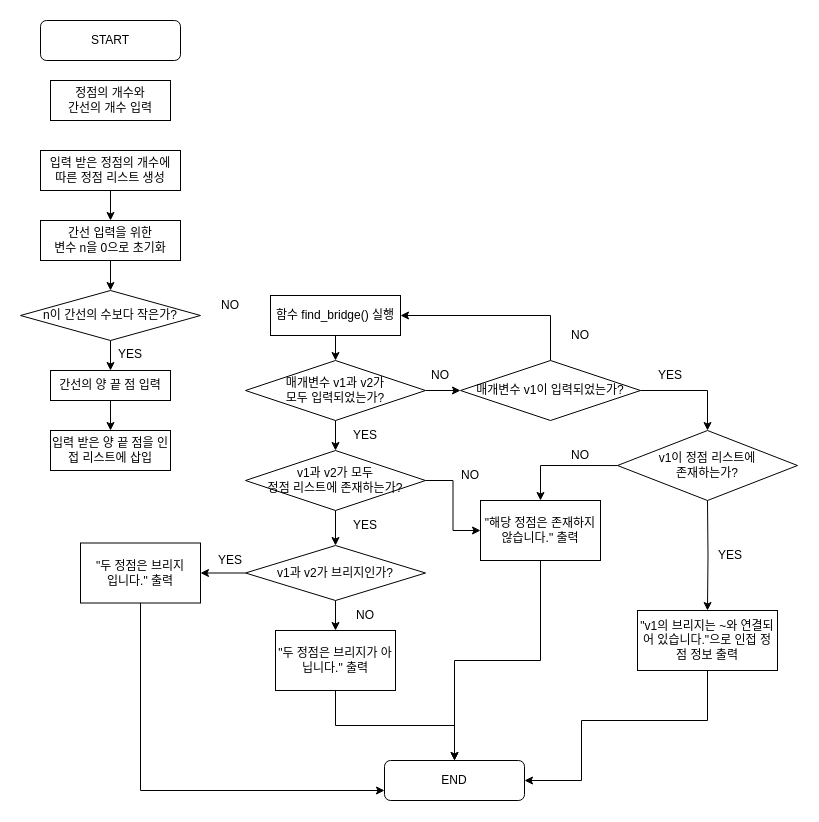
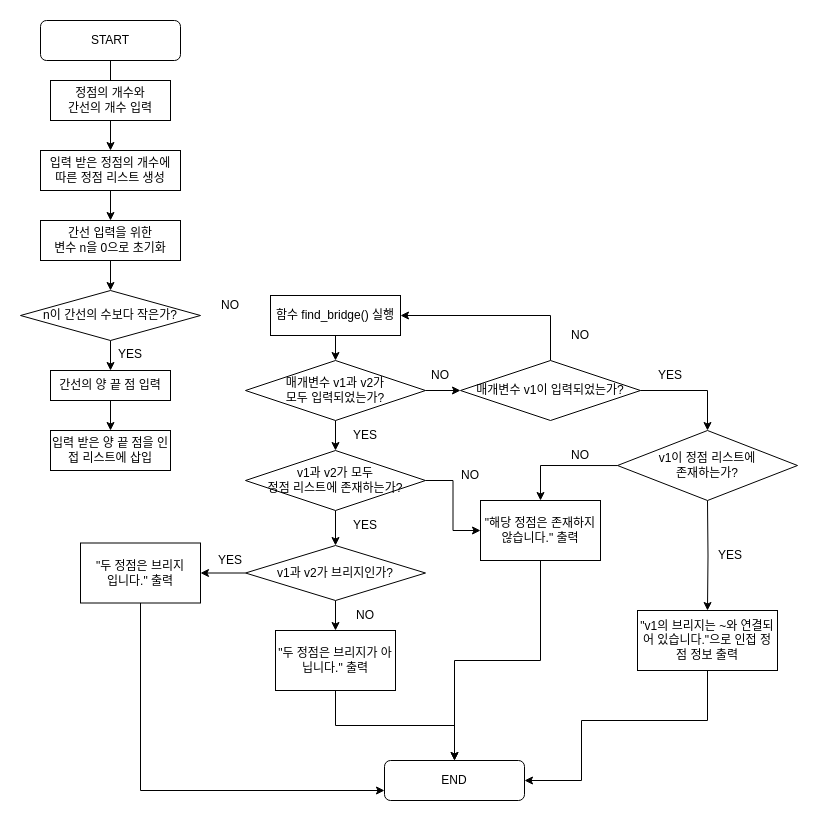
none -> (111, 131)
